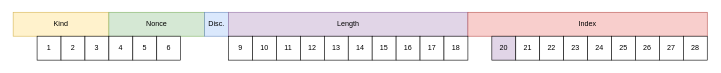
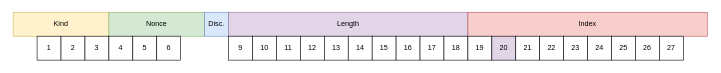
none -> (480, 48)
(696, 48) -> none
